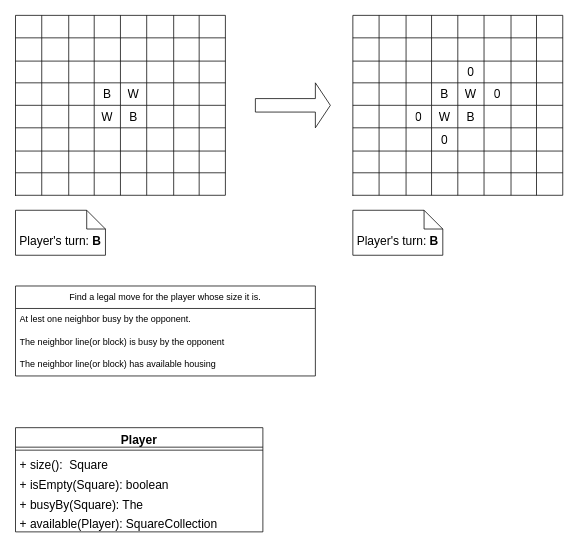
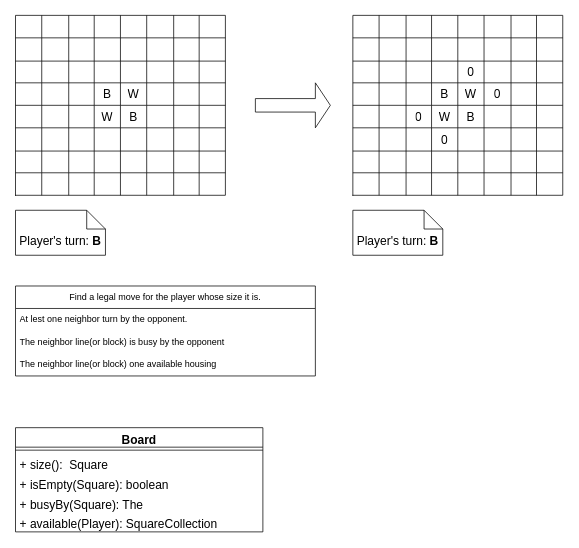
(114, 320) -> (114, 320)
(127, 365) -> (127, 365)
(139, 440) -> (139, 440)
